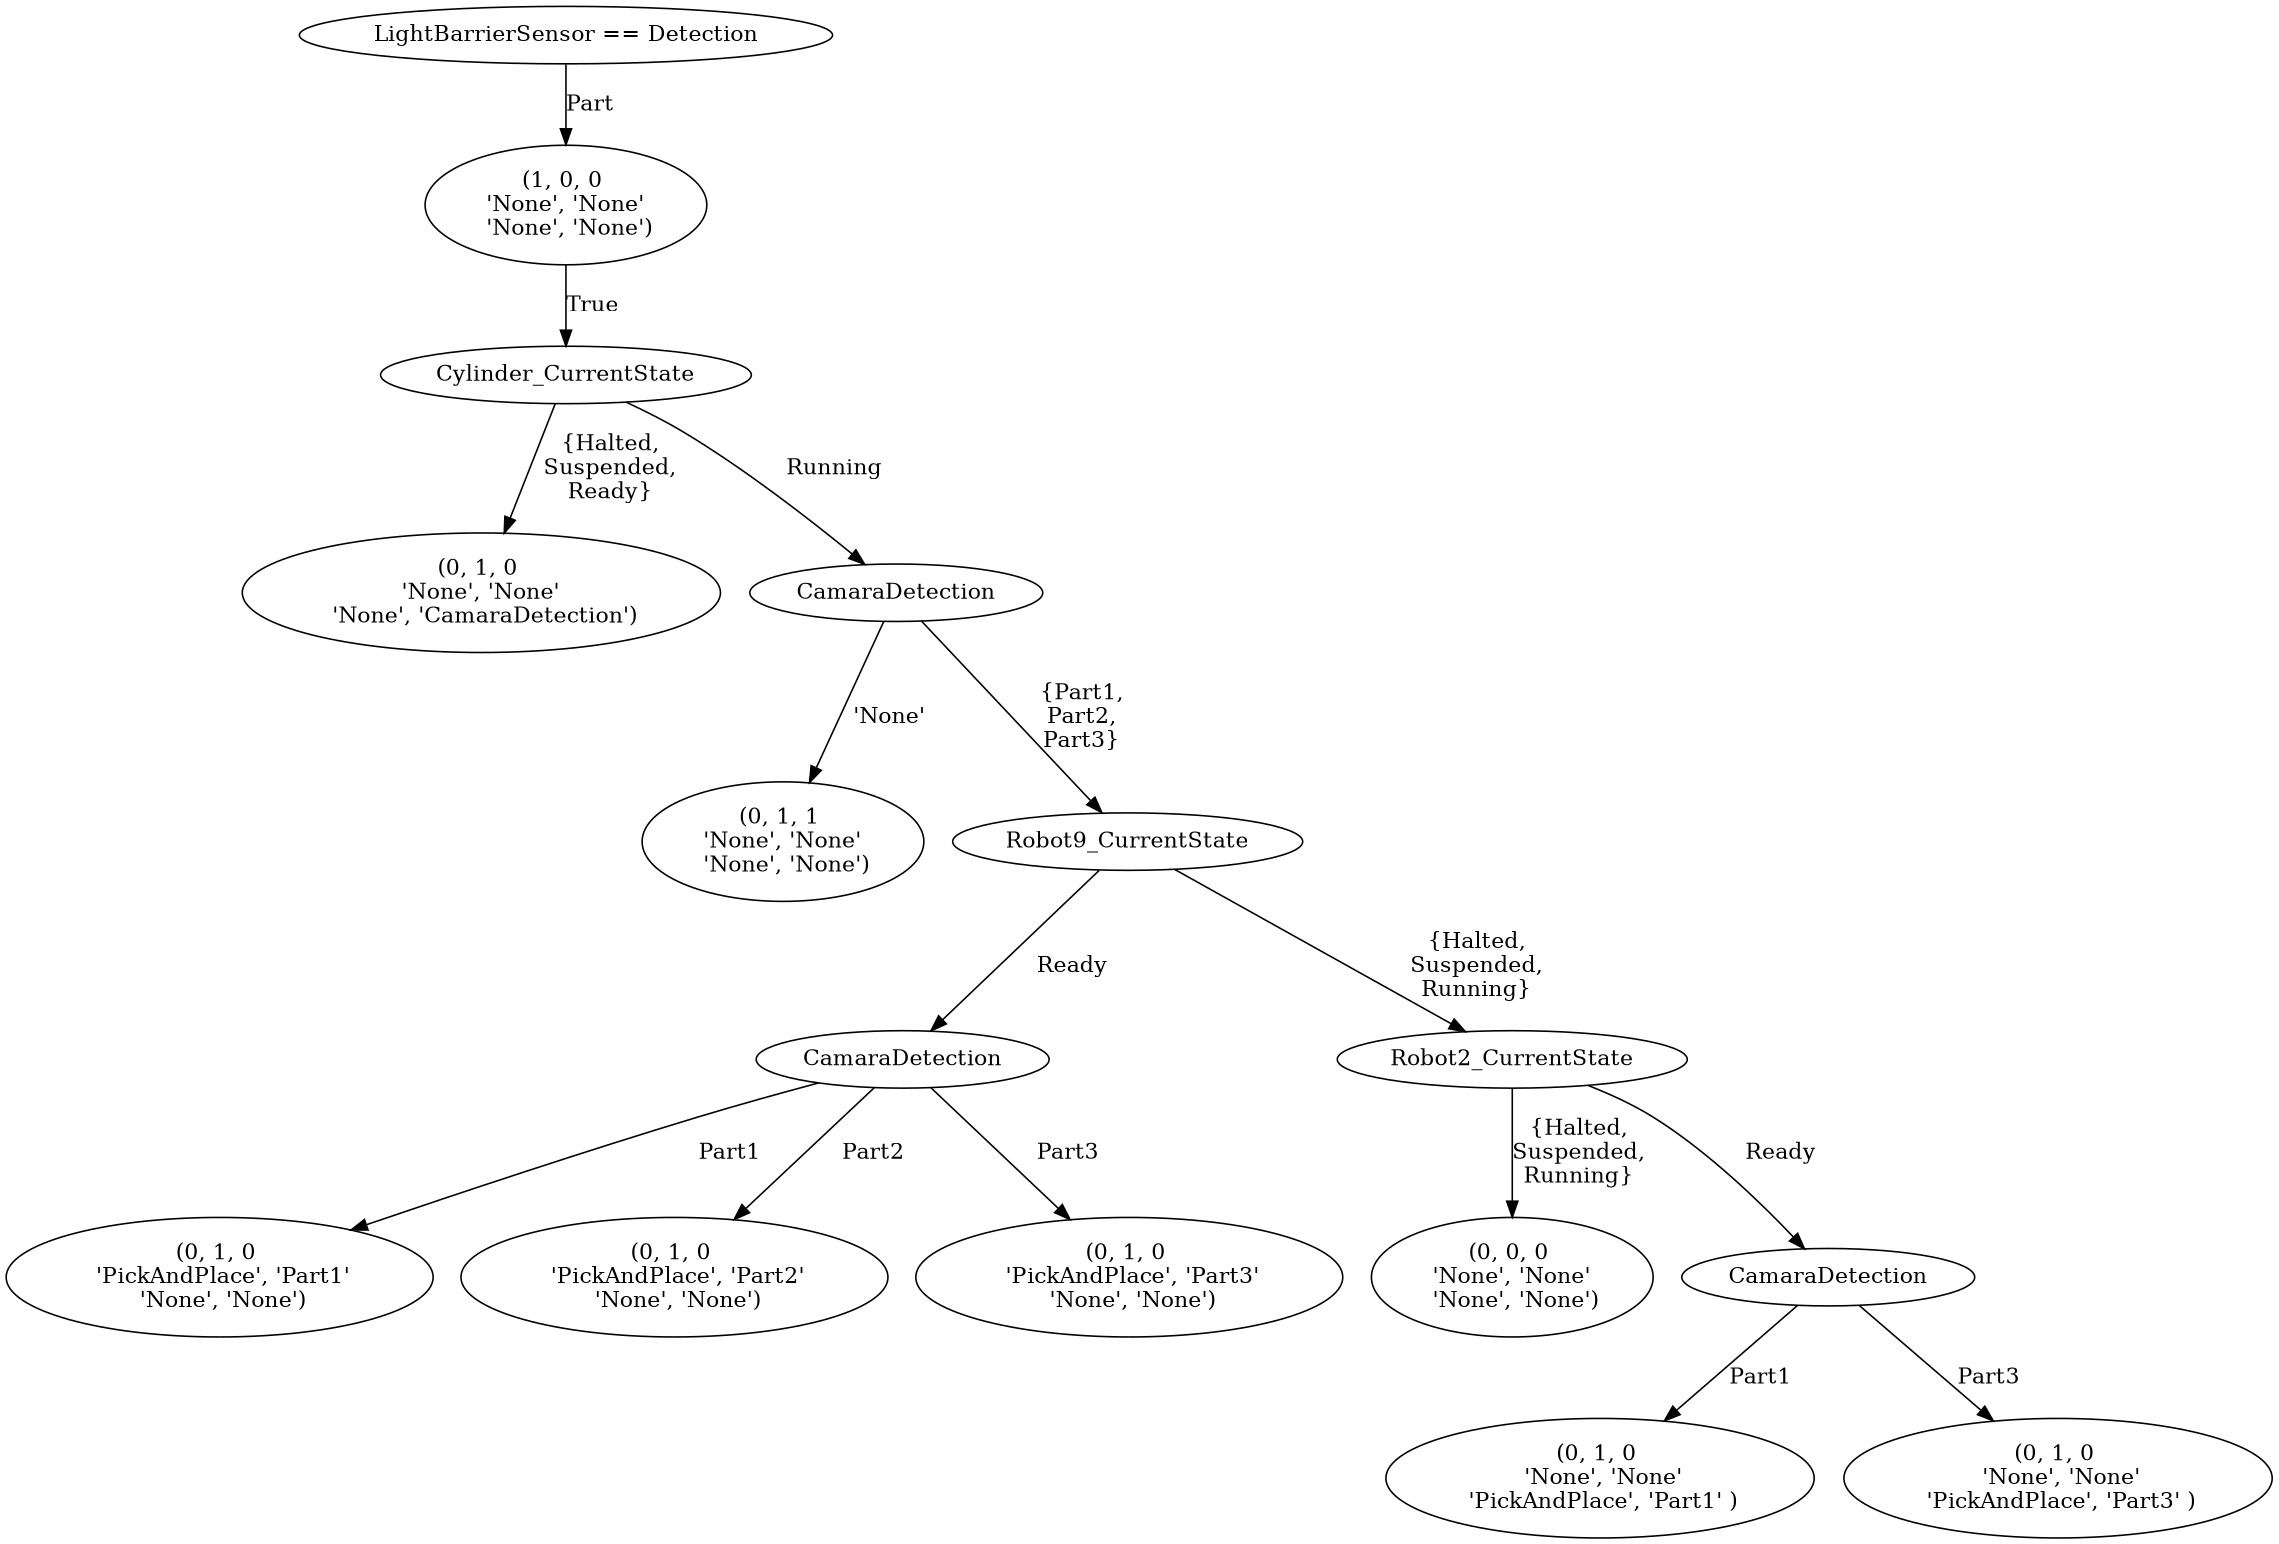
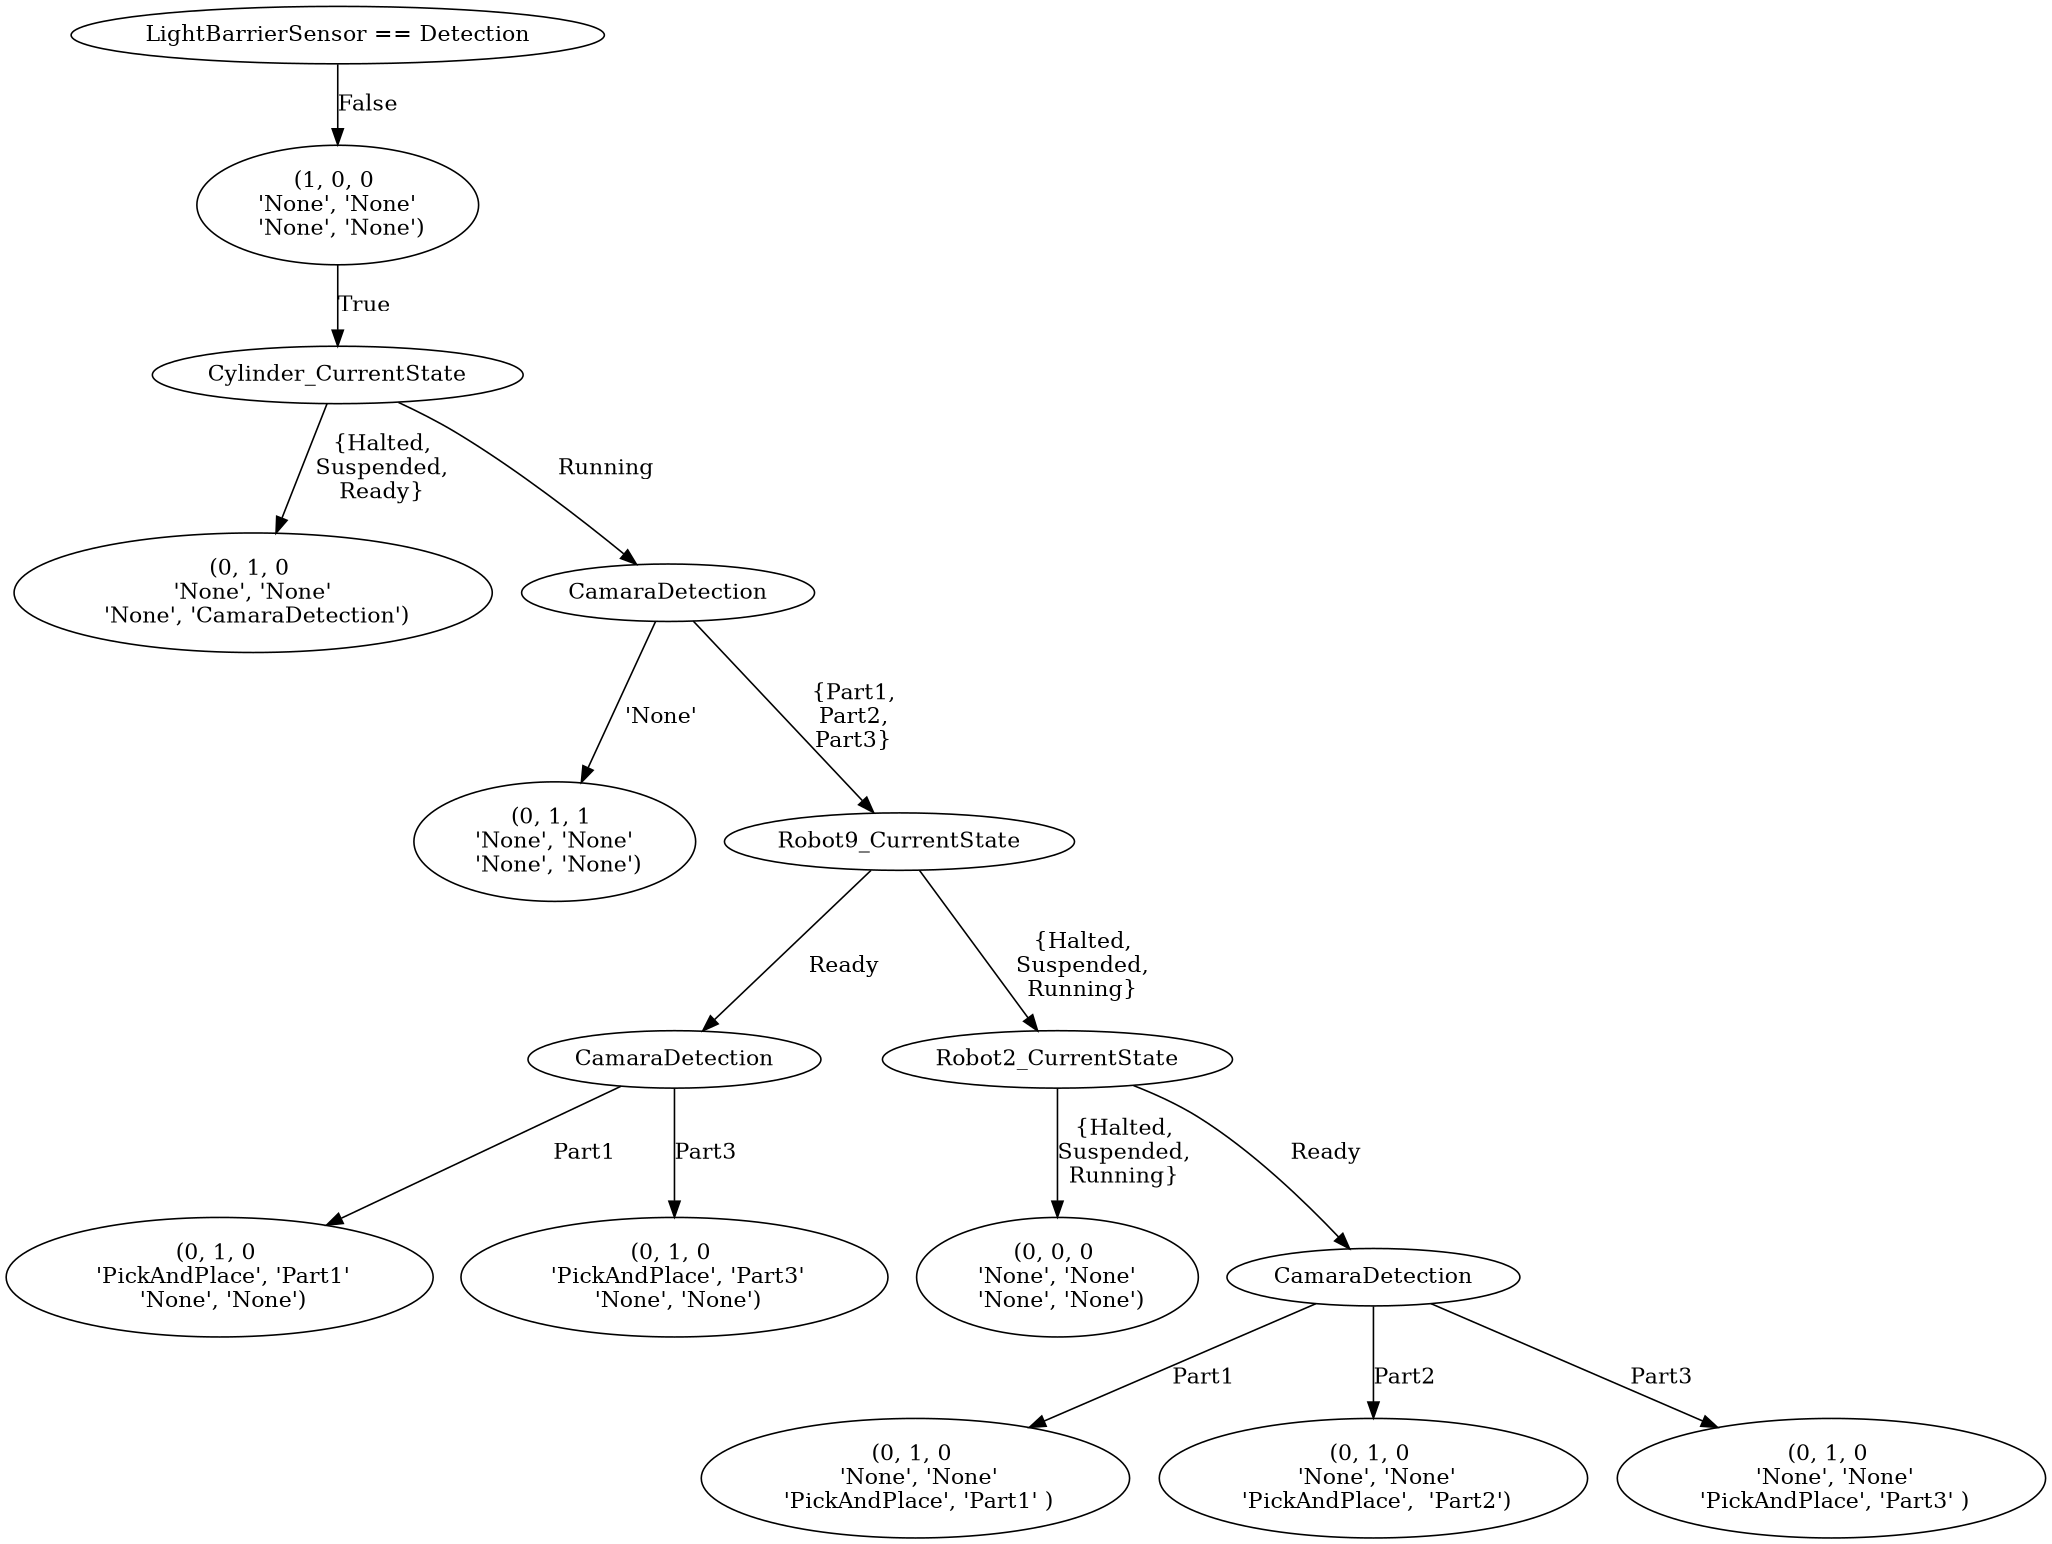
(591, 105) -> (368, 105)
(674, 1277) -> none
none -> (1373, 1478)
